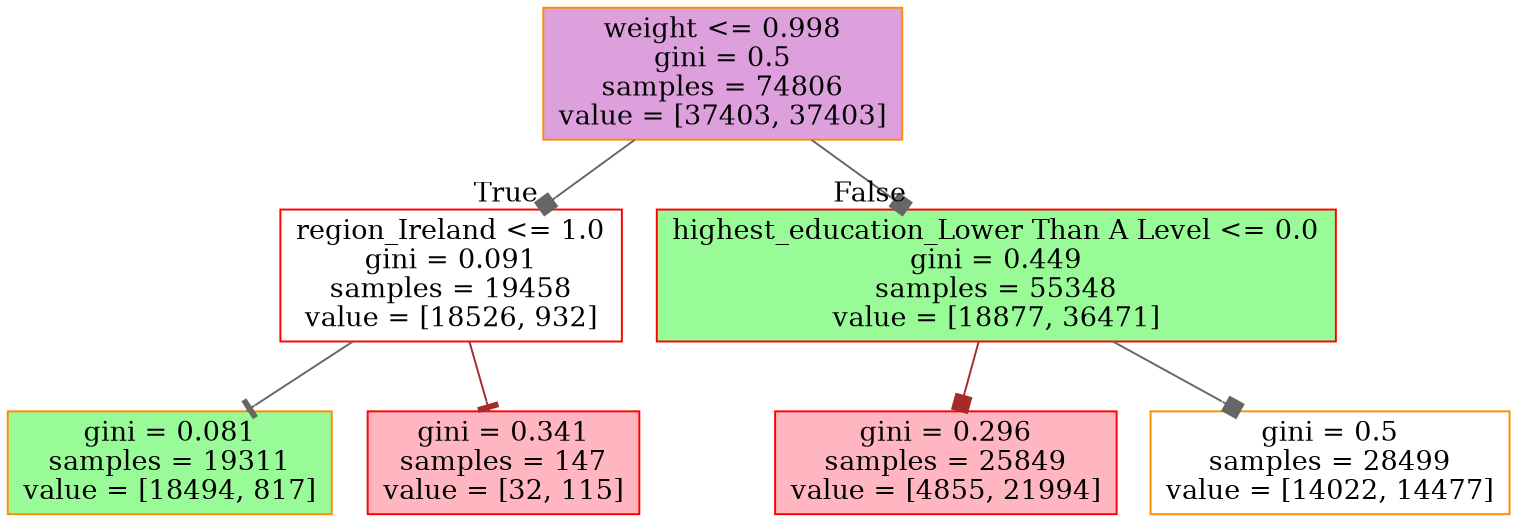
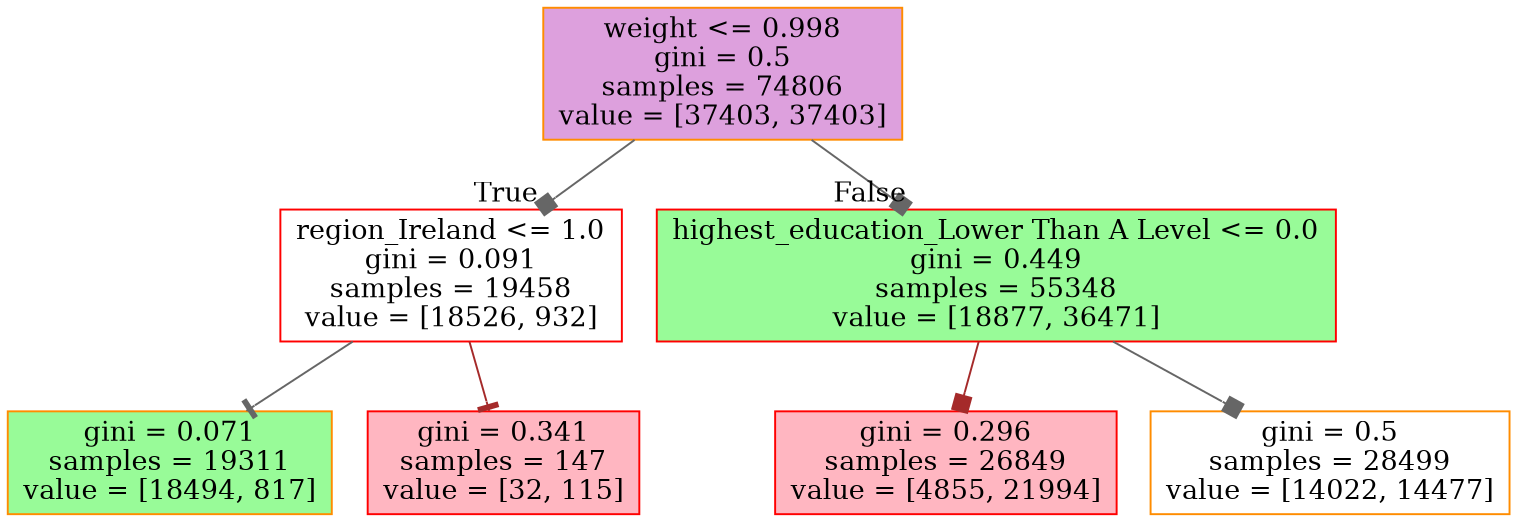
(170, 463) -> (170, 463)
(946, 463) -> (946, 463)
